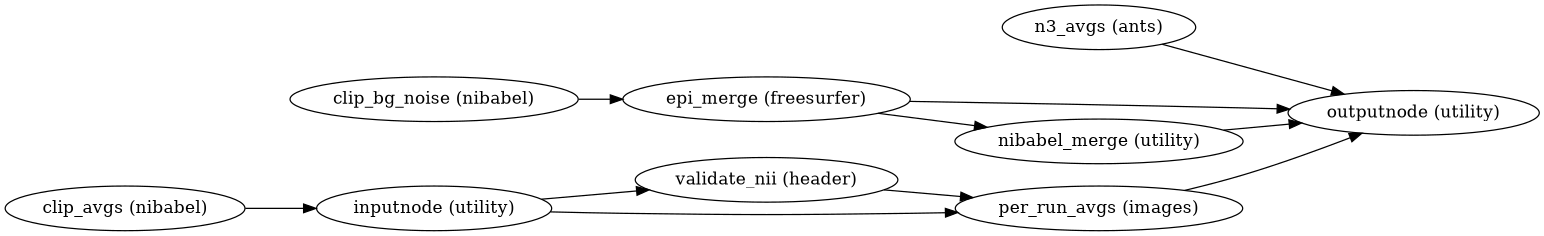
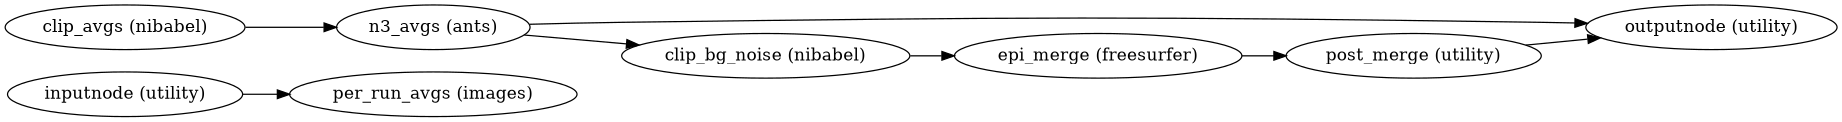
none -> (575, 39)
(1093, 105) -> none
(1099, 141) -> (1414, 56)
(1268, 167) -> none
(767, 180) -> none
(274, 208) -> (285, 27)
